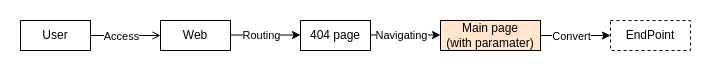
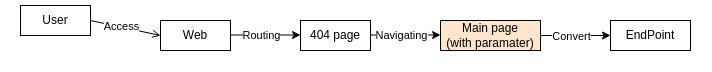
(56, 36) -> (56, 21)
(651, 36) -> (651, 36)
